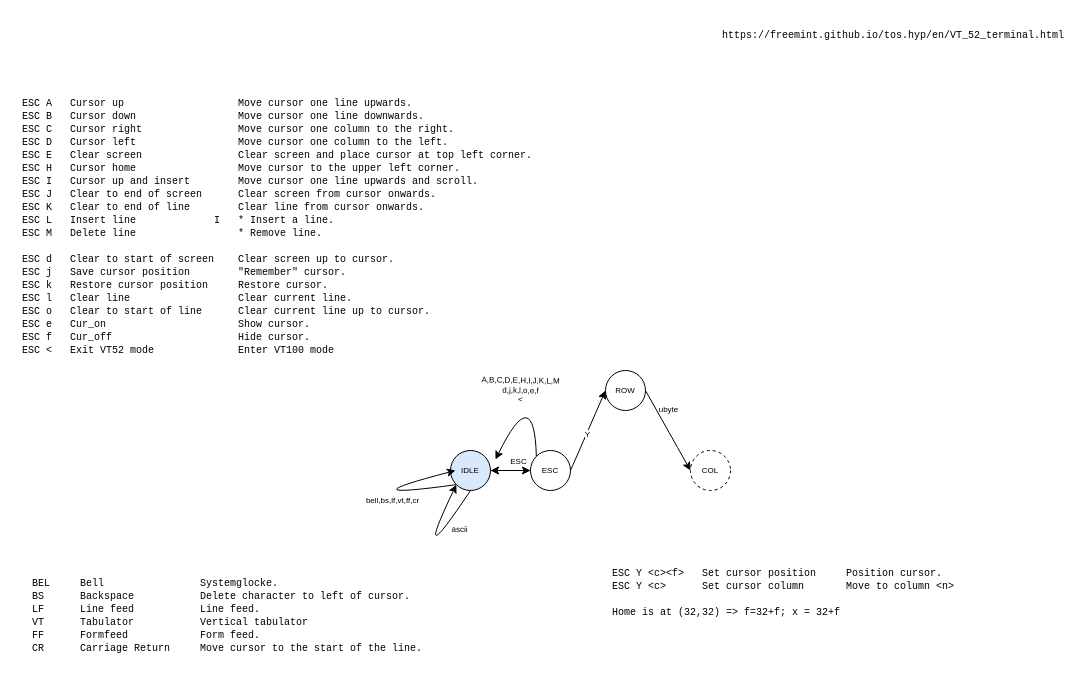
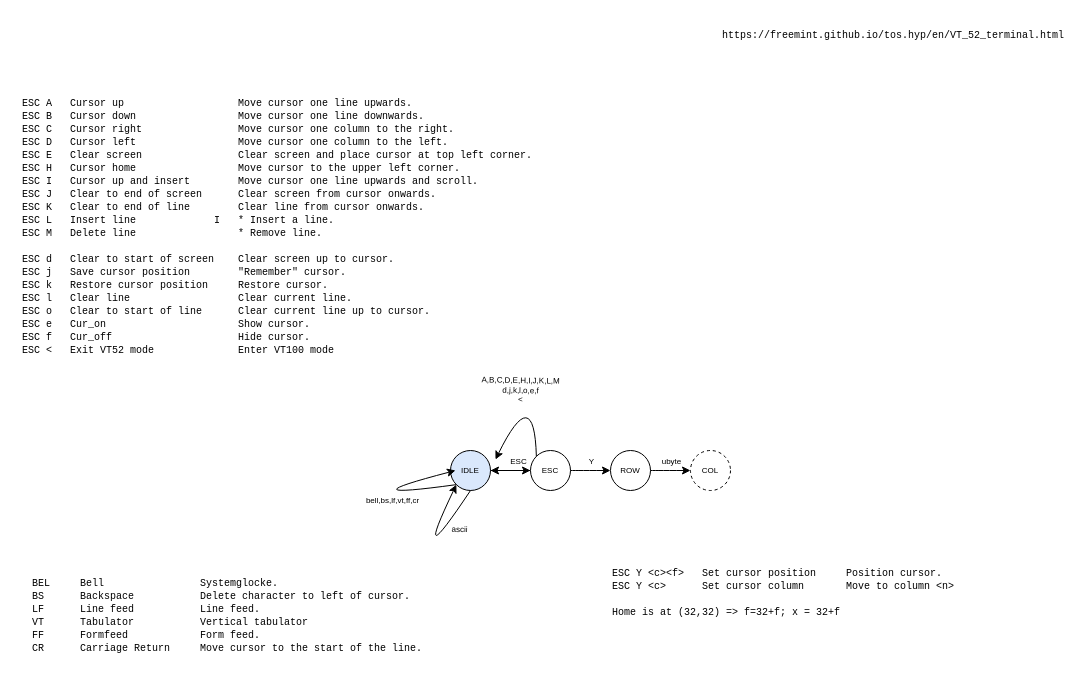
(626, 391) -> (631, 471)
